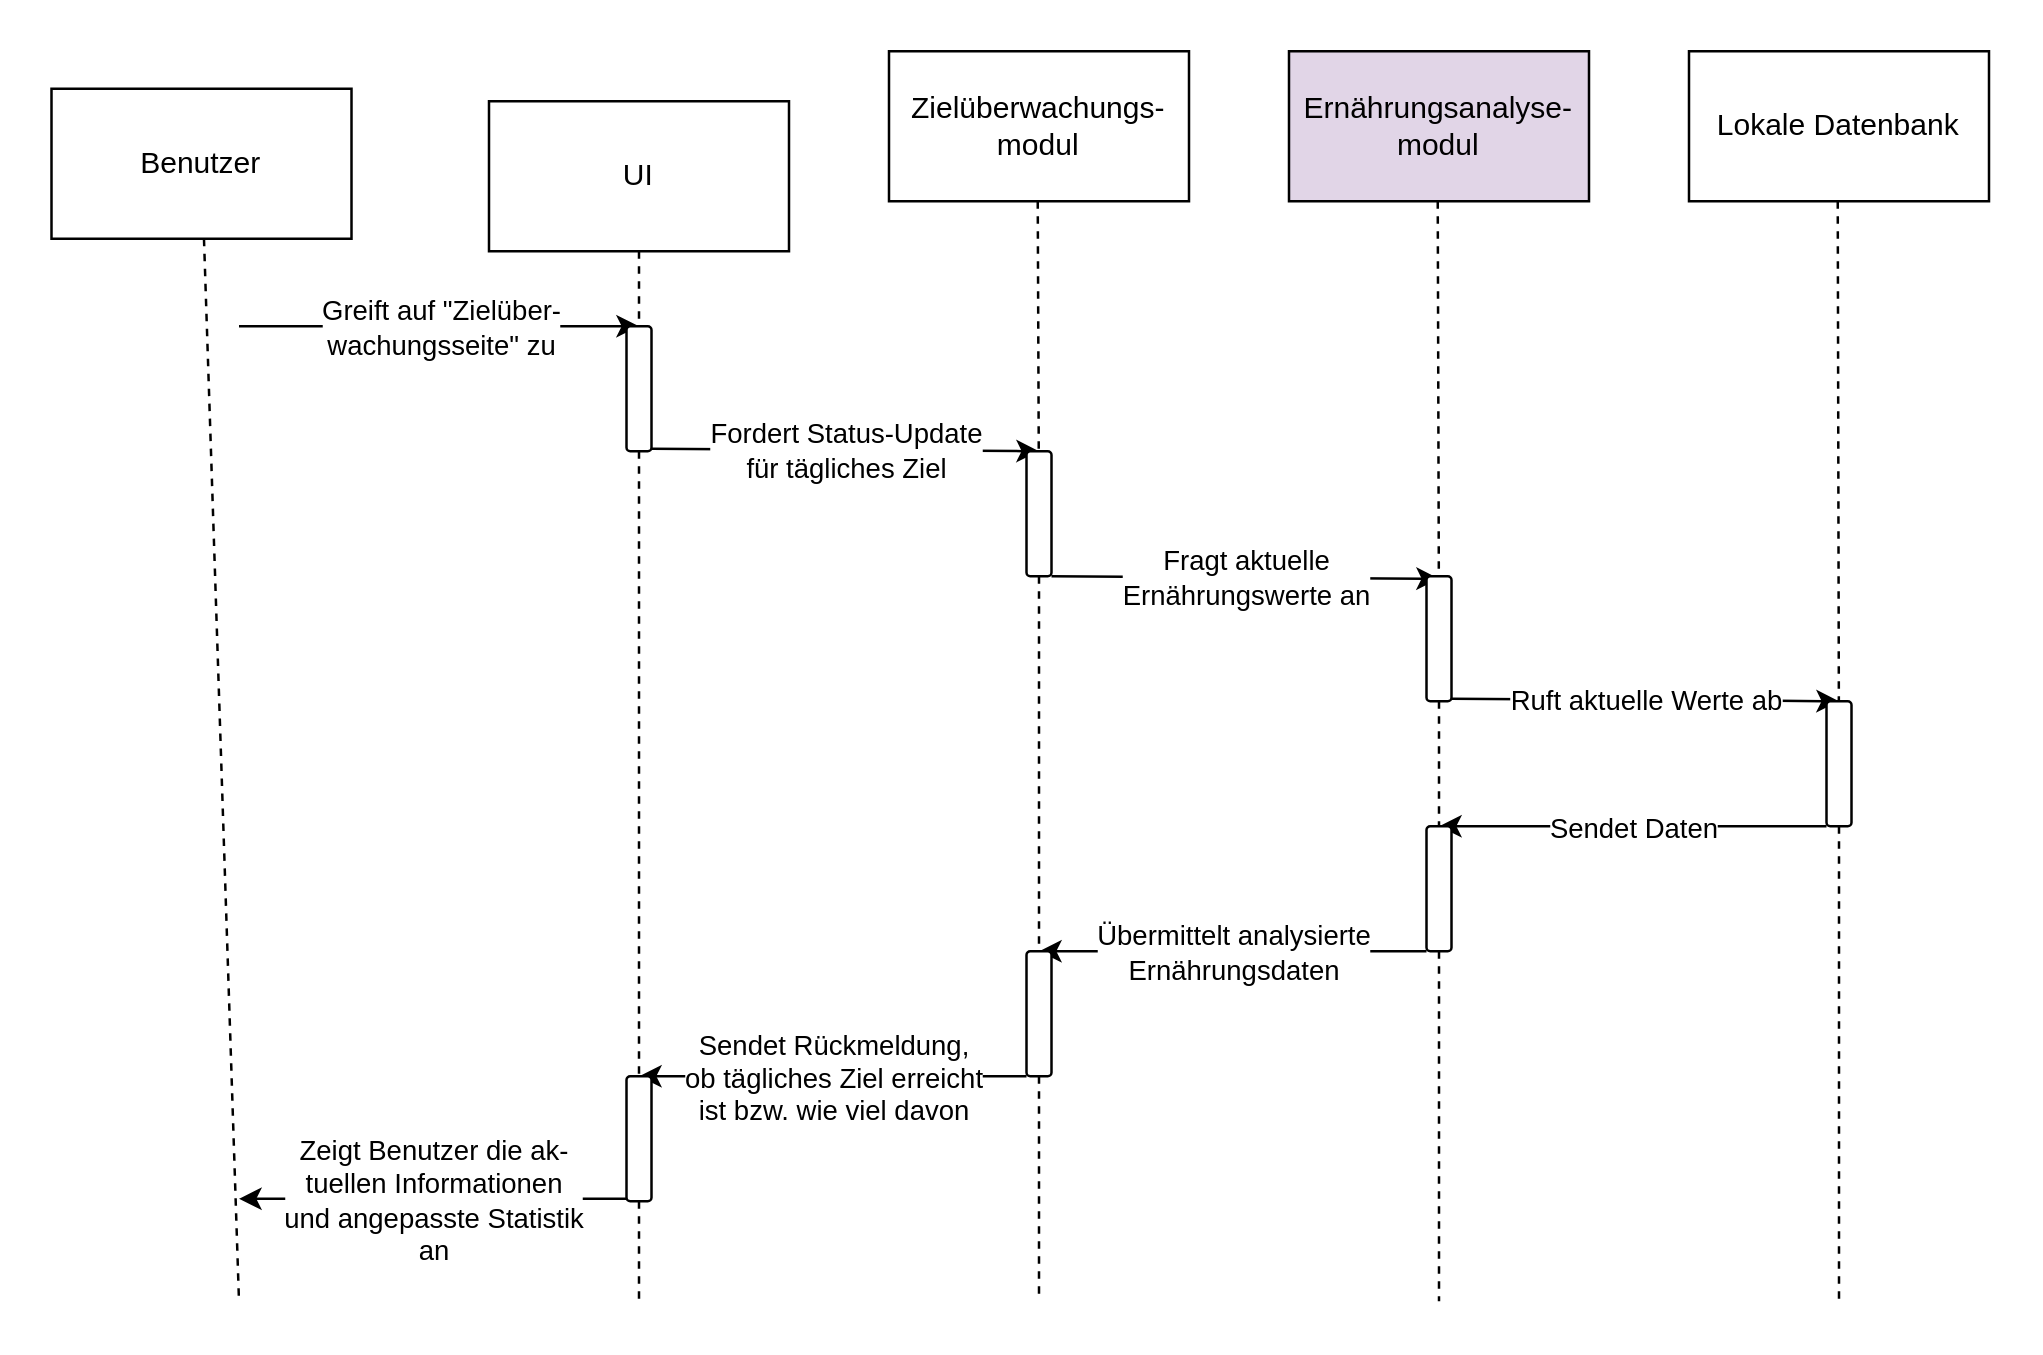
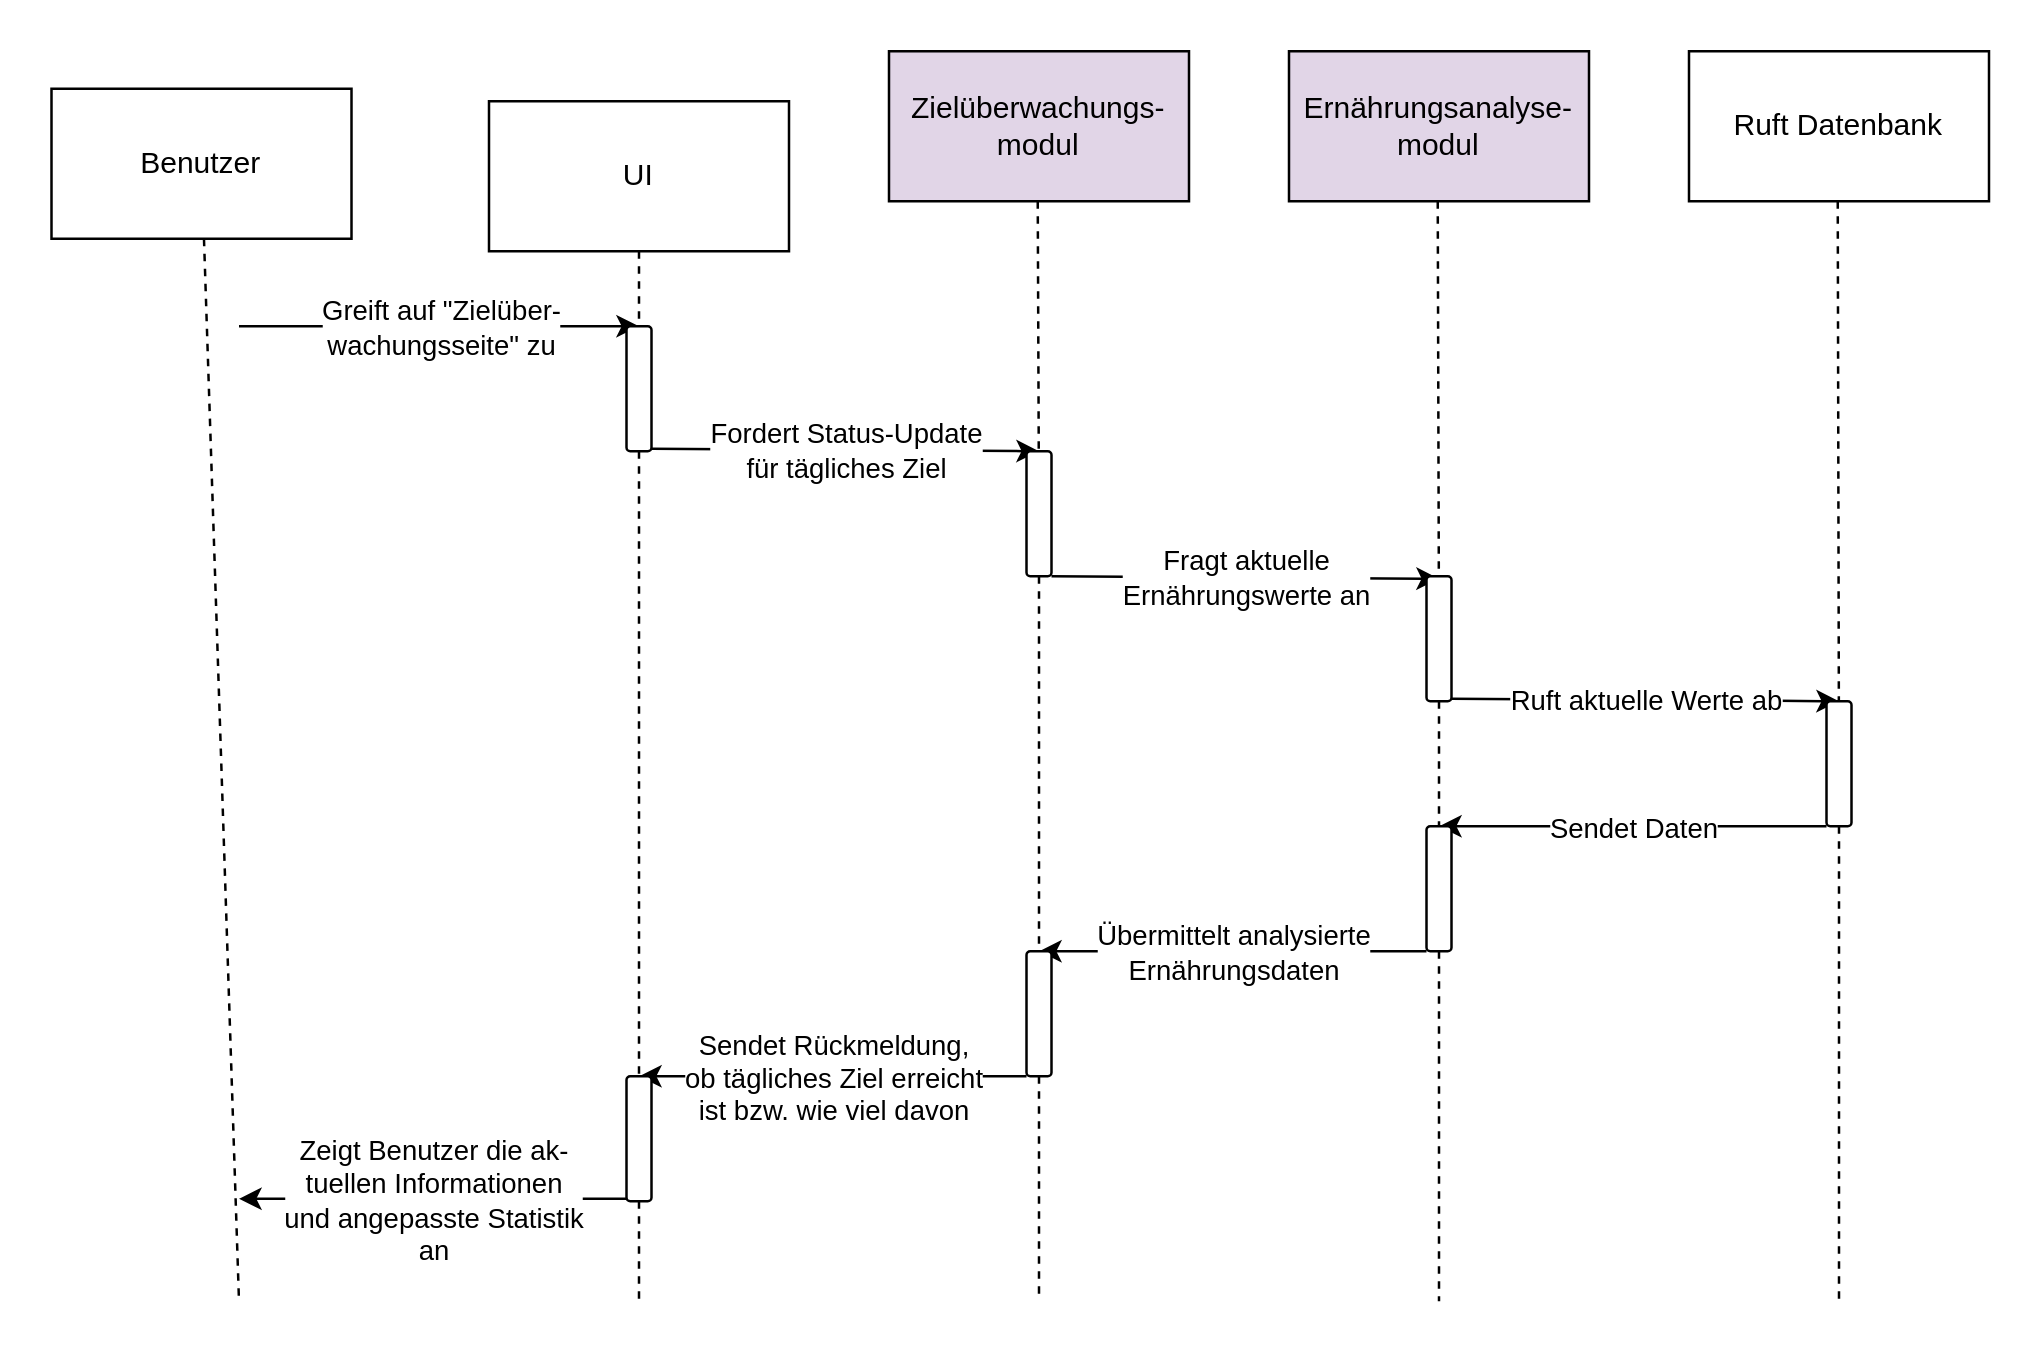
(1039, 126) -> (1039, 126)
(1839, 126) -> (1839, 126)
